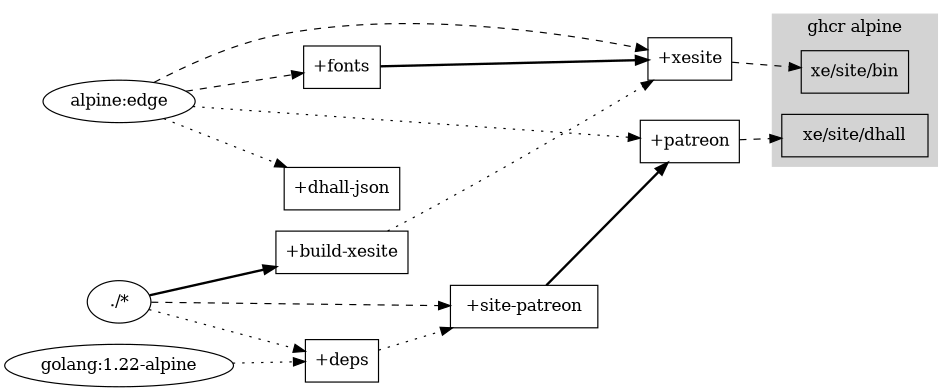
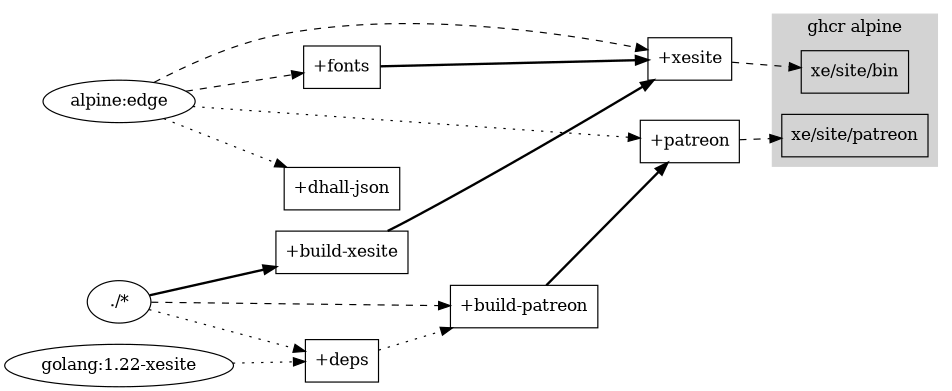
(855, 136) -> (855, 136)
(516, 160) -> (516, 160)
(524, 307) -> (524, 307)
(119, 366) -> (119, 366)
